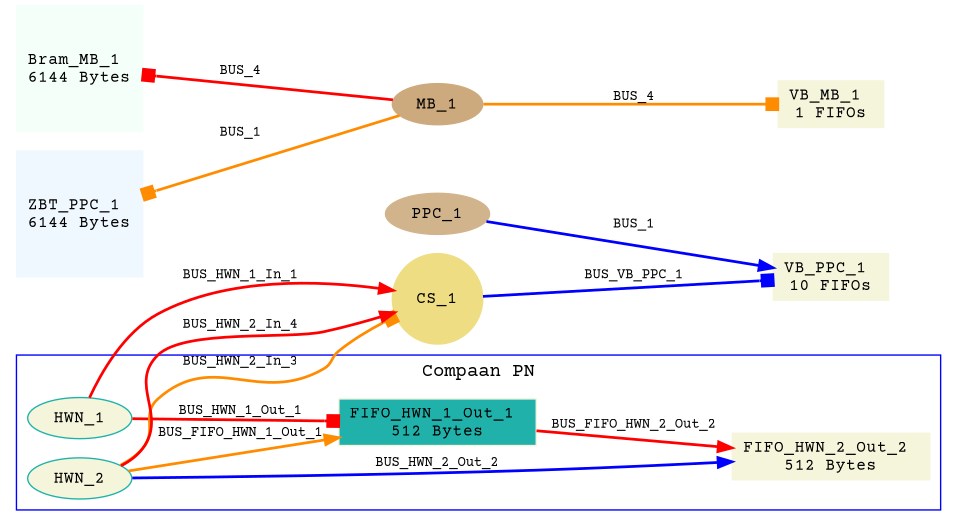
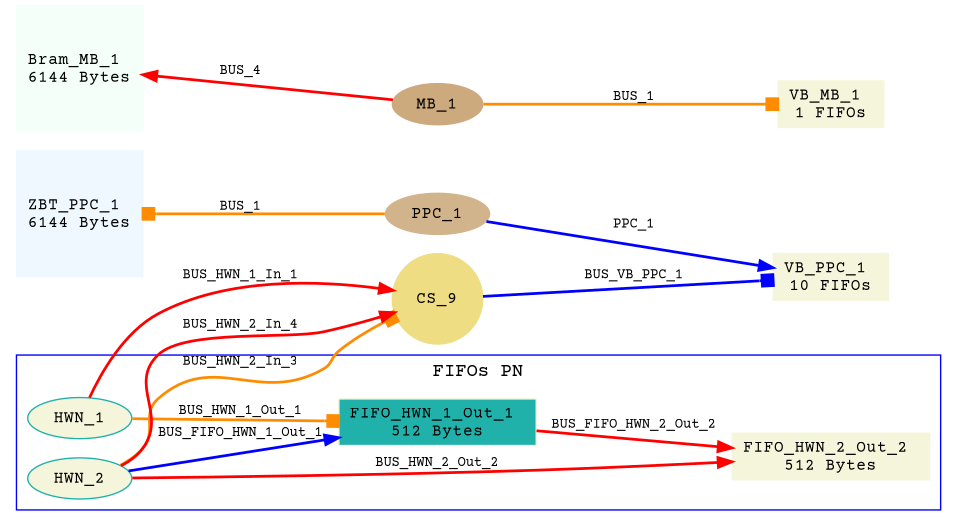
(275, 88) -> (275, 88)
(634, 97) -> (634, 97)
(278, 153) -> (271, 214)
(634, 224) -> (634, 224)
(438, 299) -> (438, 299)
(479, 371) -> (479, 371)
(229, 420) -> (229, 420)
(227, 455) -> (227, 455)
(425, 473) -> (425, 473)
